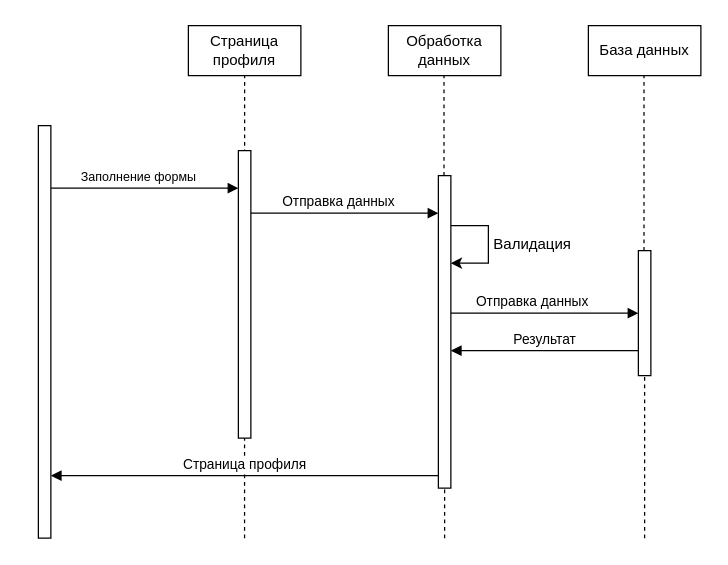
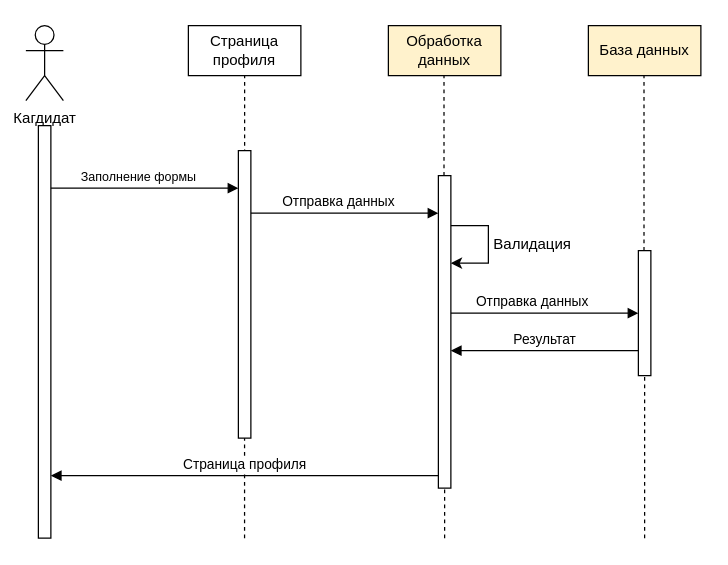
(444, 51) -> (444, 51)
(644, 51) -> (644, 51)
none -> (44, 63)
